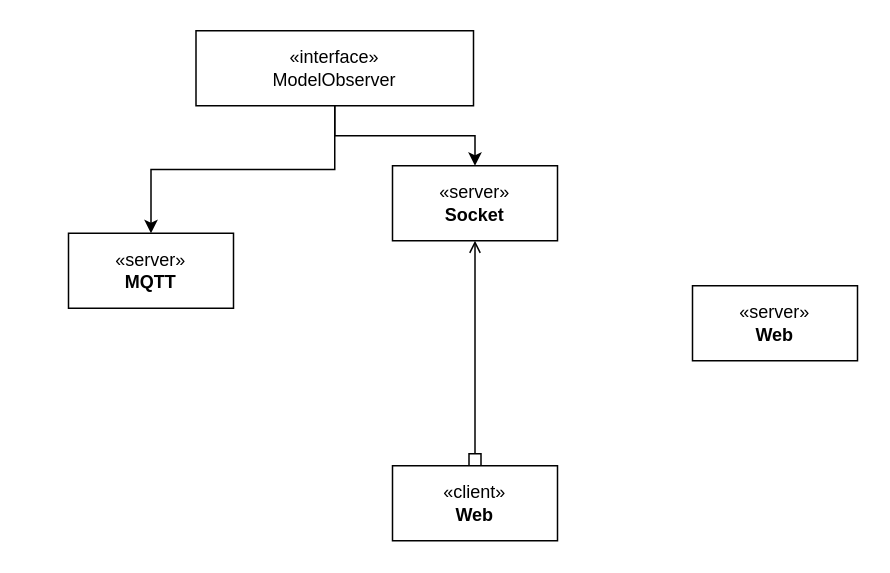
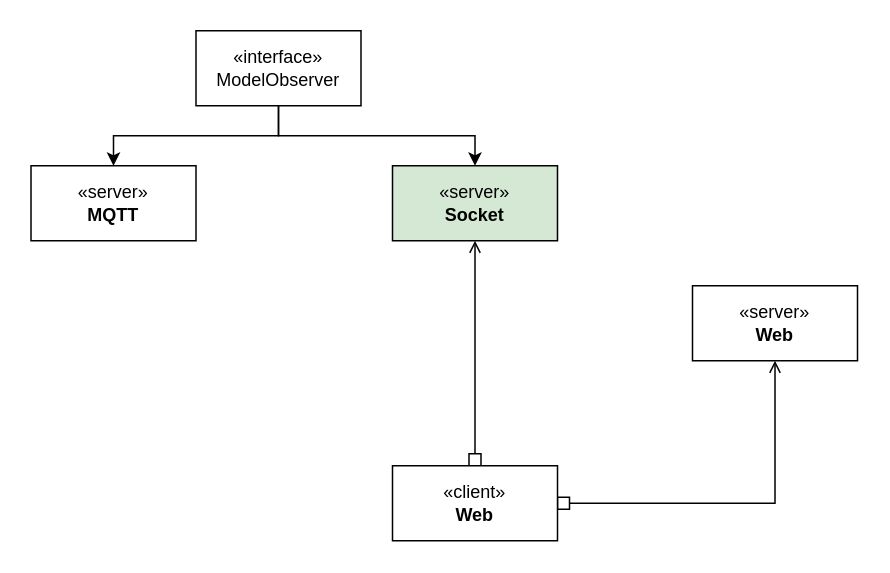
(335, 68) -> (278, 68)
(475, 203) -> (475, 203)
(151, 271) -> (113, 203)
none -> (742, 503)
